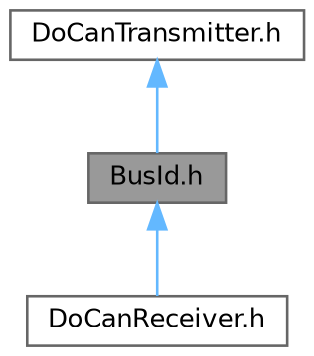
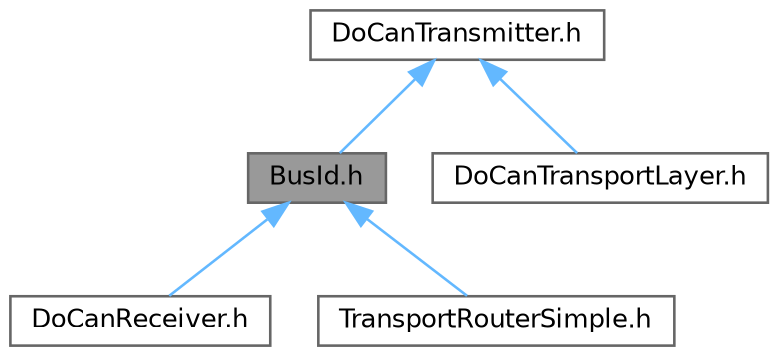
none -> (600, 178)
none -> (496, 321)
